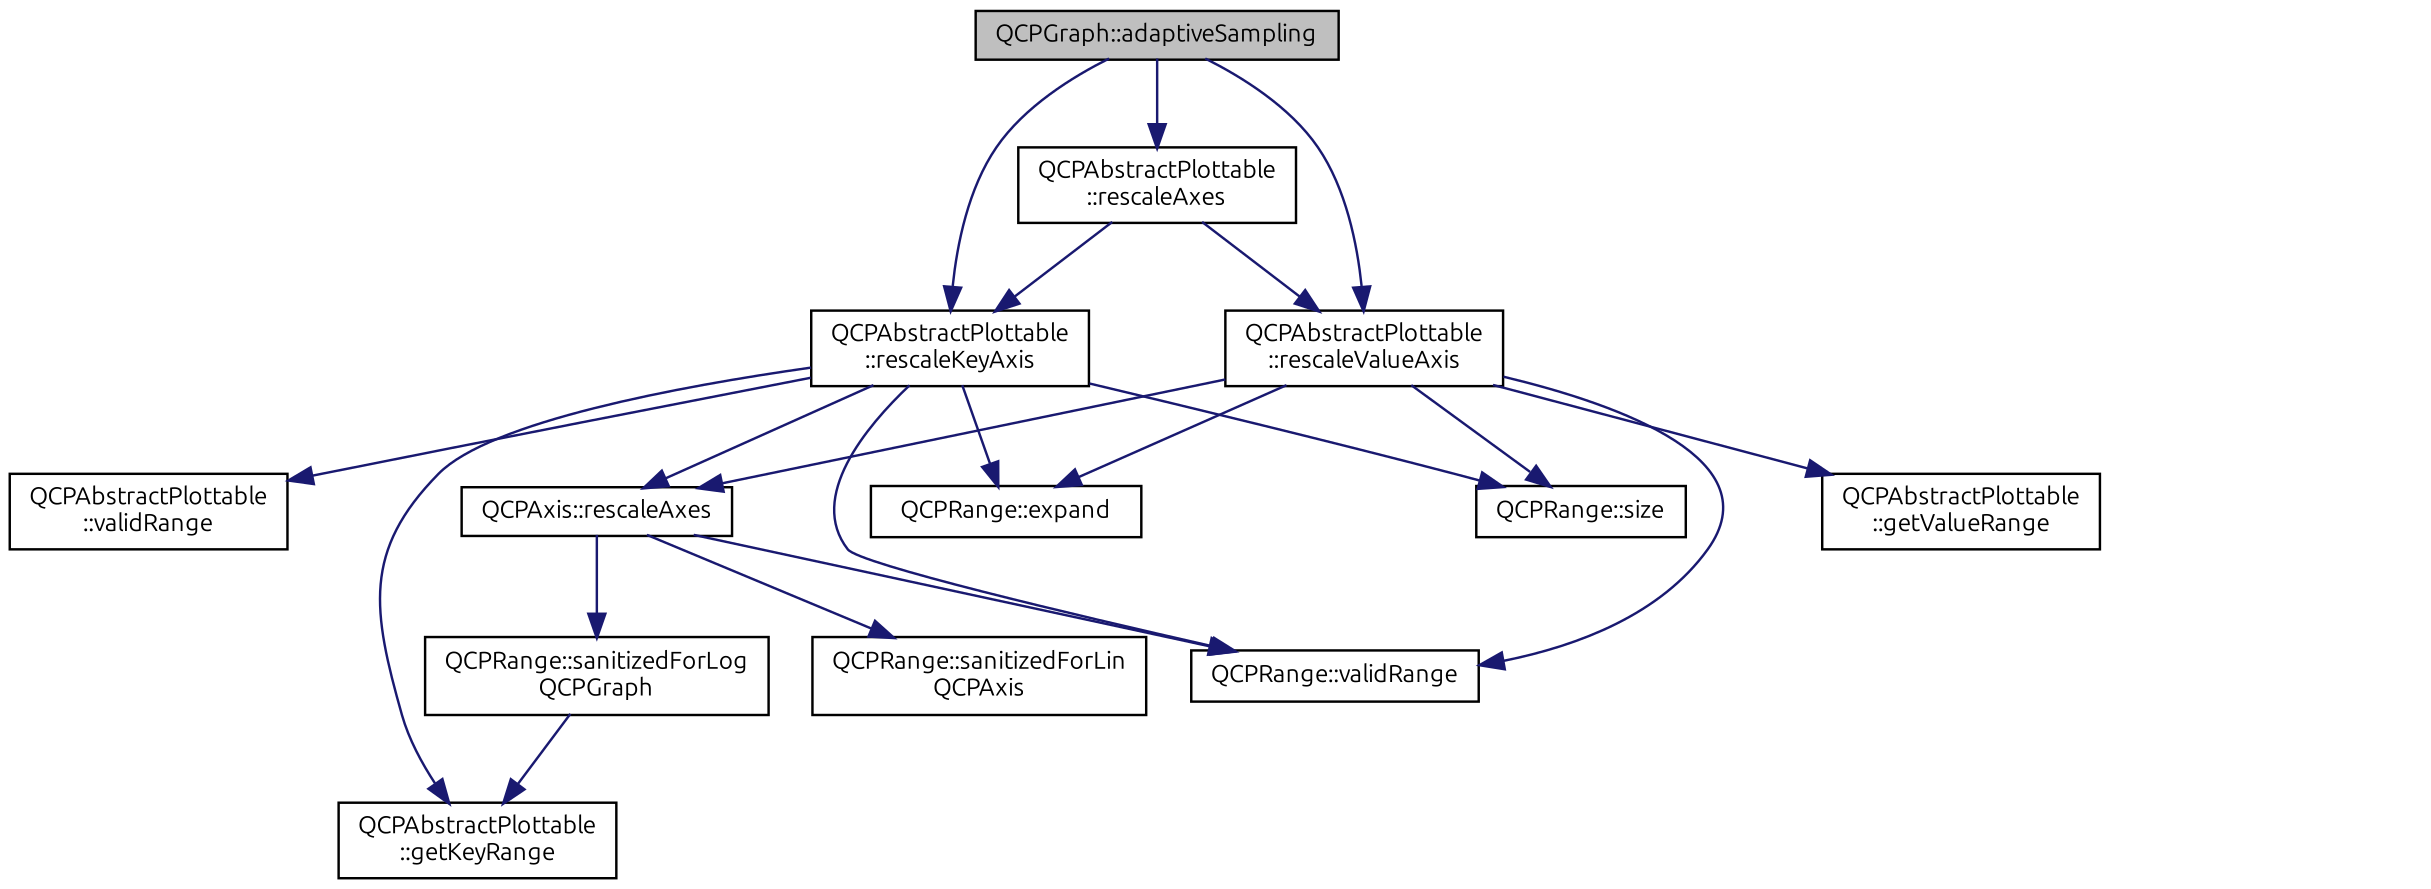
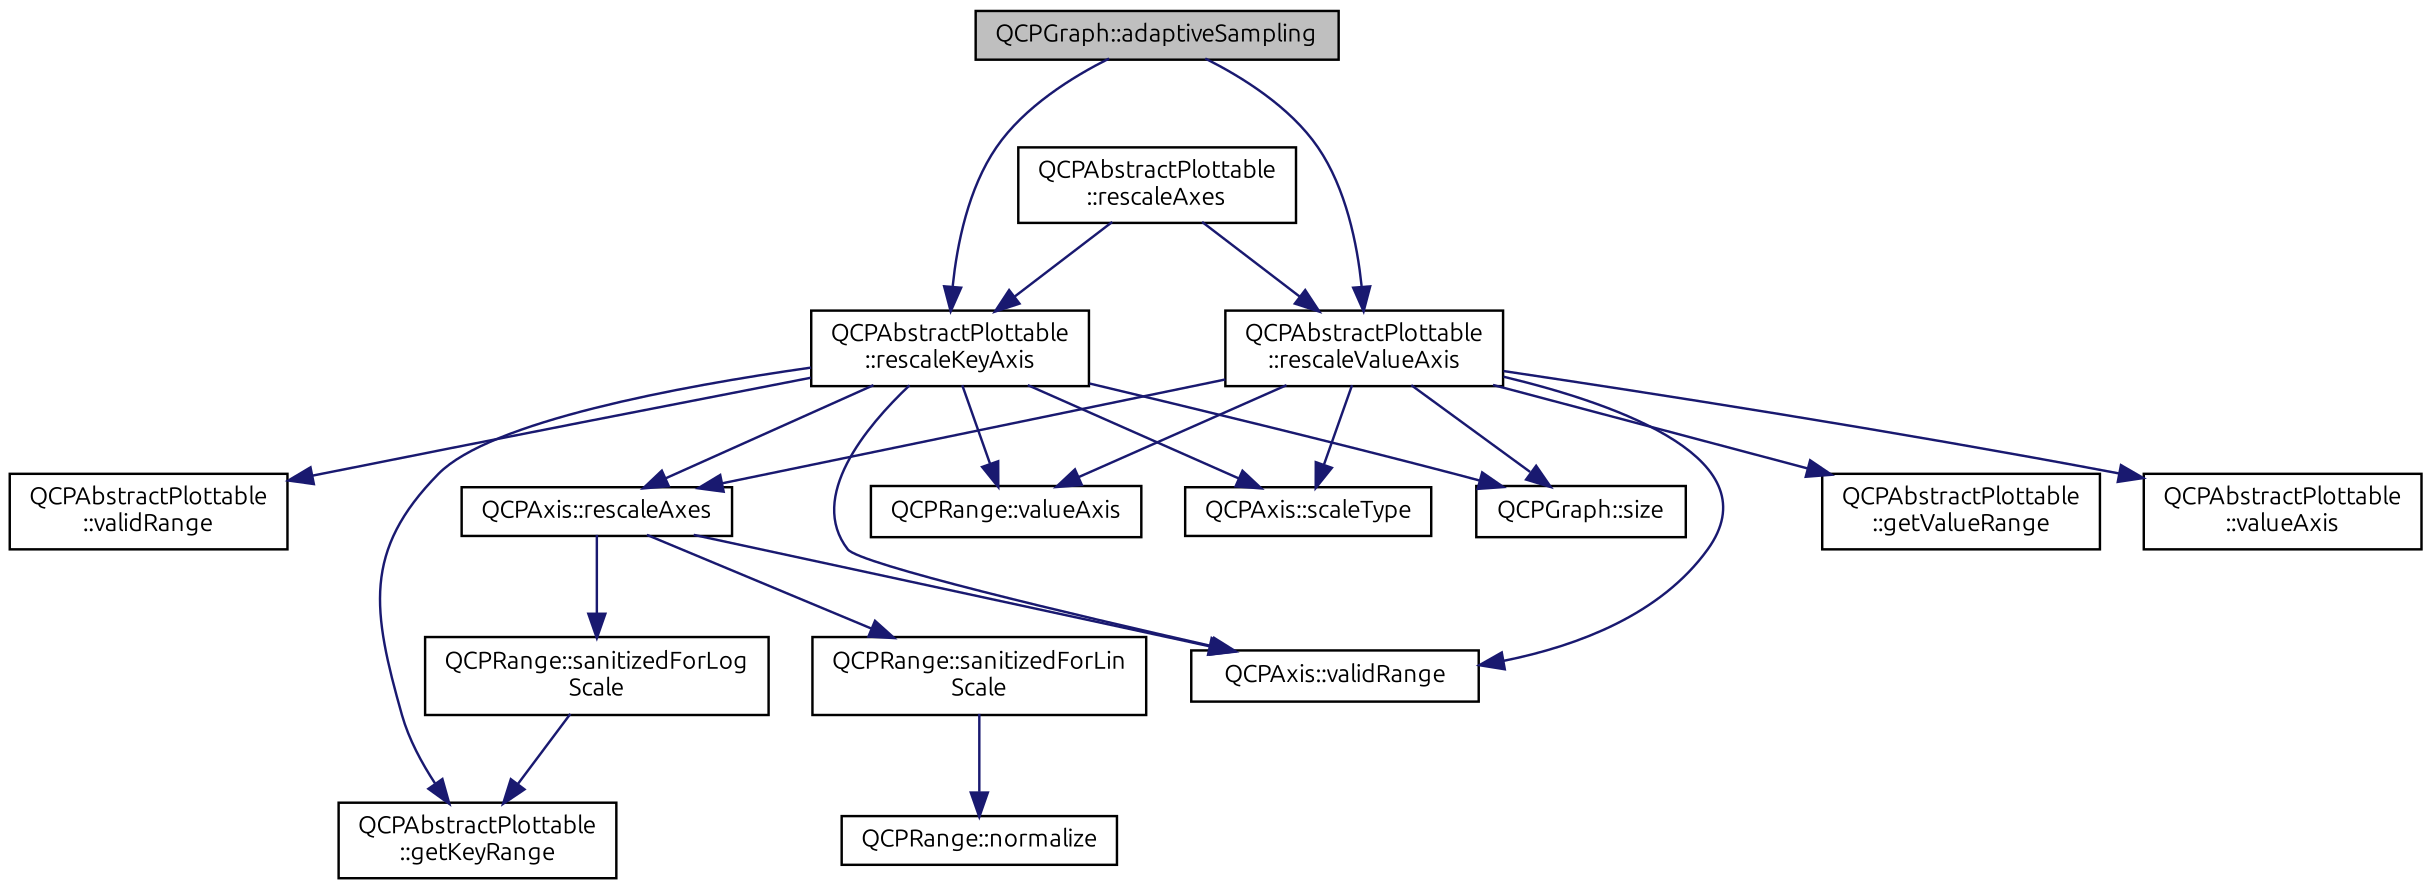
(1157, 91) -> none
(1006, 512) -> (1006, 512)
none -> (1308, 512)
(1581, 512) -> (1581, 512)
none -> (2283, 512)
(597, 676) -> (597, 676)
(979, 676) -> (979, 676)
(1335, 676) -> (1335, 676)
none -> (979, 840)
